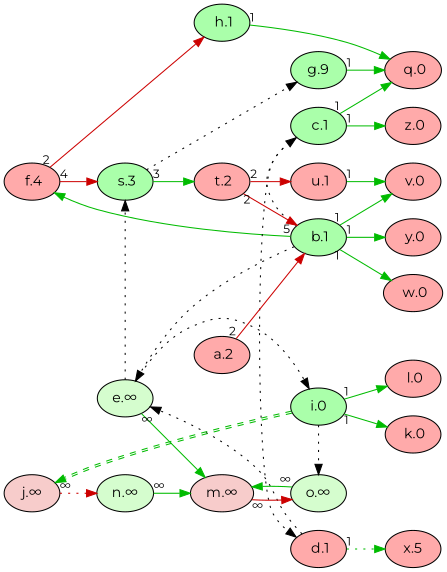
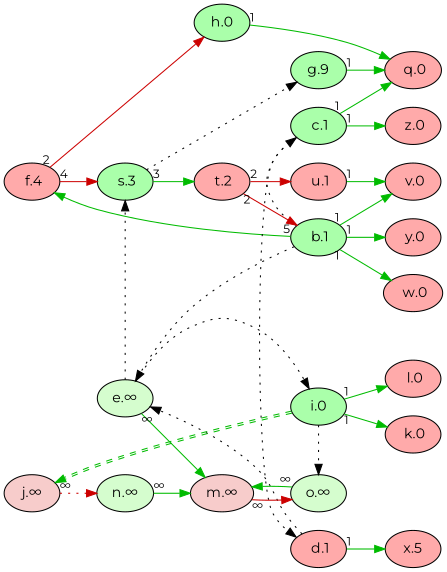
(222, 23) -> (222, 23)
(222, 355) -> none
(361, 549) -> (361, 549)
